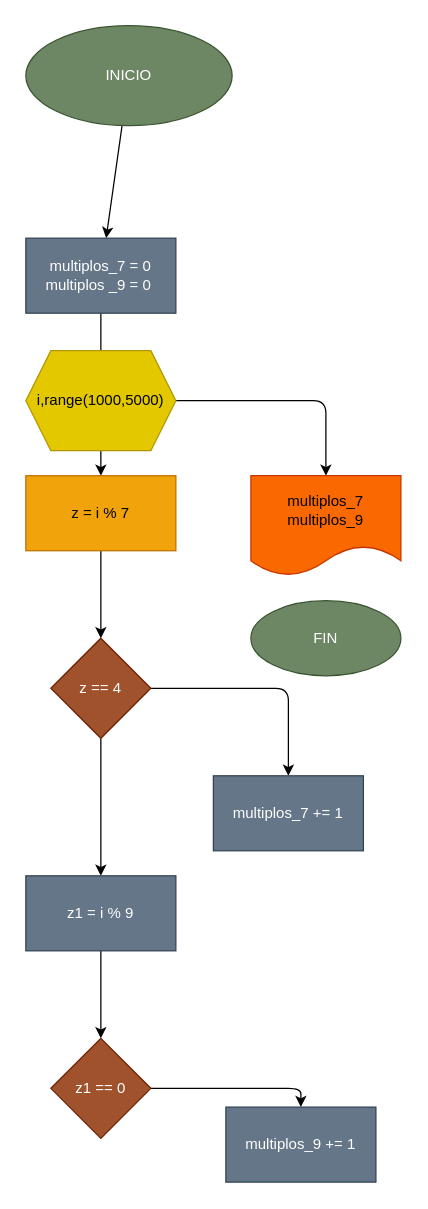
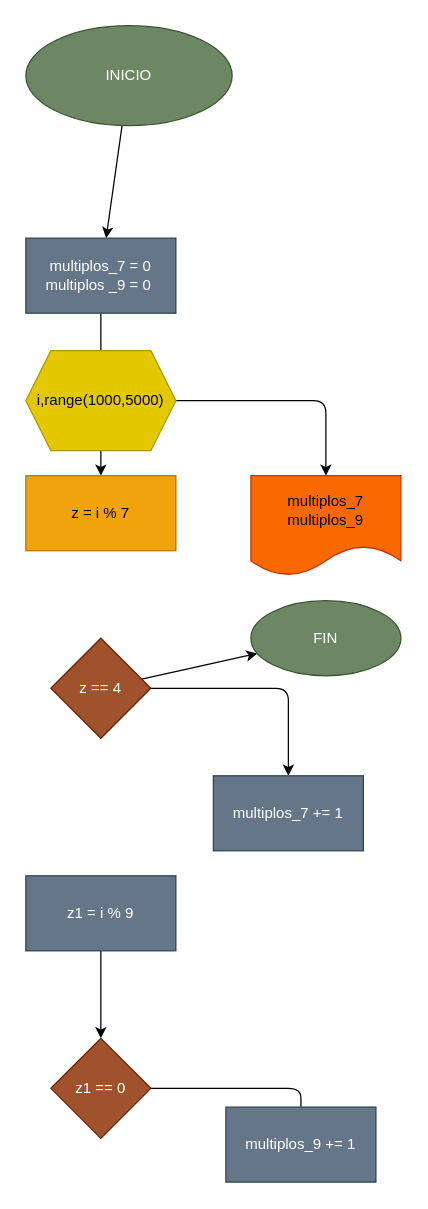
(101, 590) -> none
(101, 802) -> (195, 667)
(300, 1092) -> (301, 1096)
